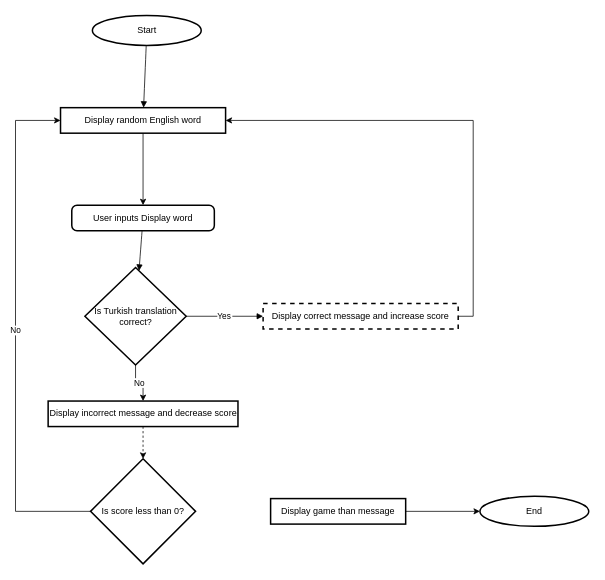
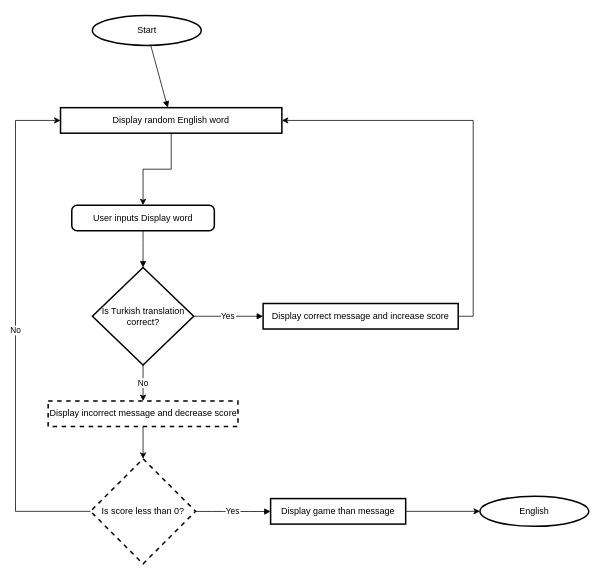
(143, 120) -> (171, 120)
(135, 316) -> (143, 316)
(360, 316) -> (360, 316)
(143, 414) -> (143, 414)
(143, 427) -> (143, 427)
(143, 511) -> (143, 511)
none -> (230, 511)
(534, 511) -> (534, 511)
